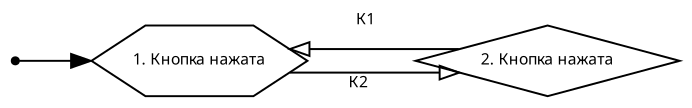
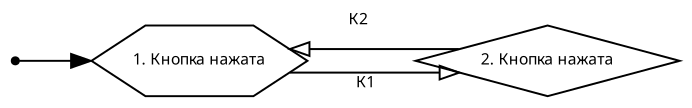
(361, 21) -> (361, 21)
(361, 83) -> (361, 83)
